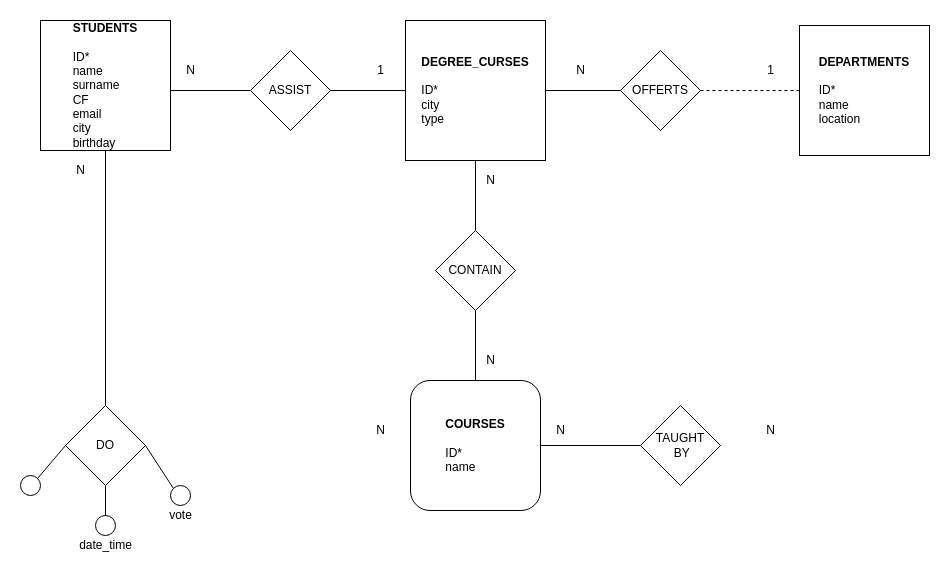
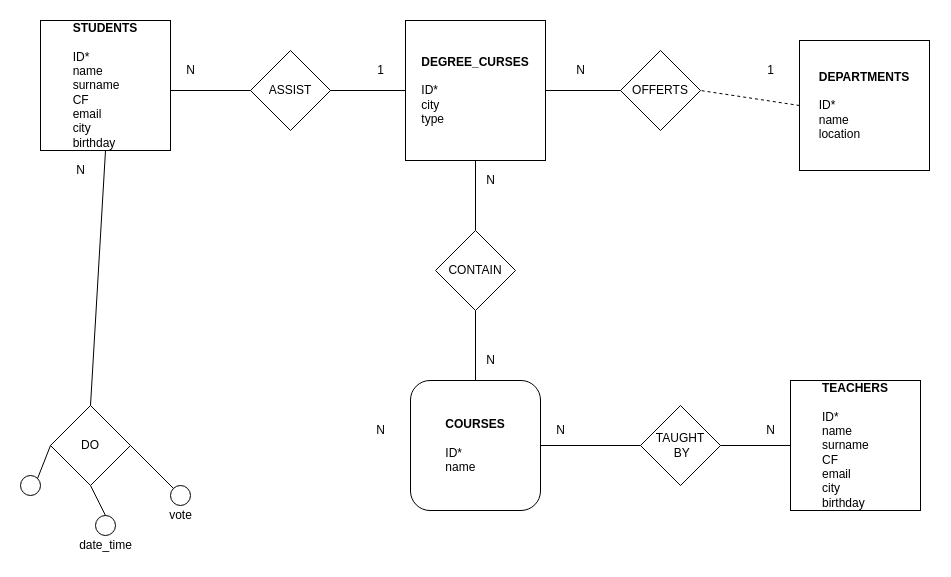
(865, 91) -> (865, 106)
(106, 446) -> (91, 446)
none -> (756, 446)
none -> (856, 446)
